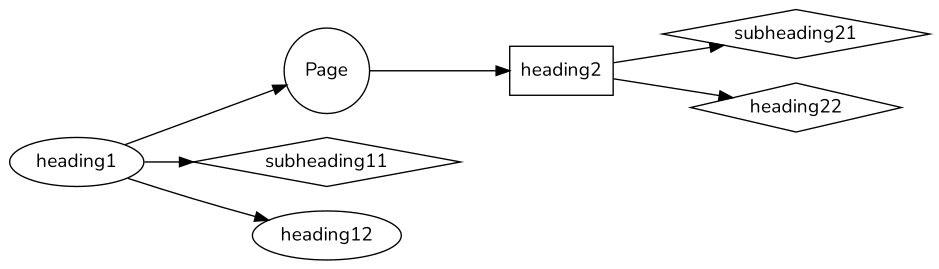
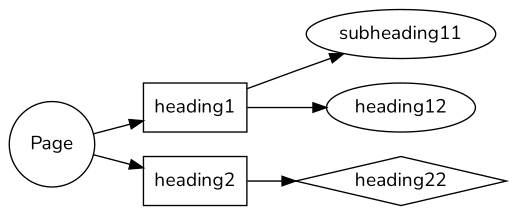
(796, 34) -> none
(199, 117) -> (112, 129)
(77, 162) -> (195, 108)
(327, 162) -> (401, 34)
